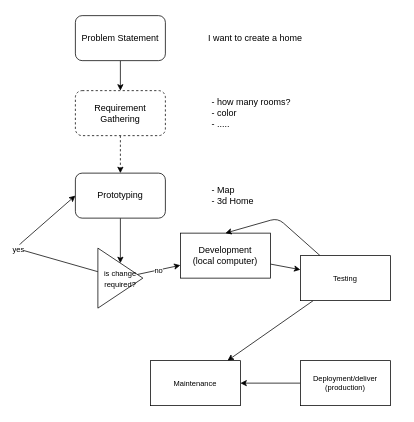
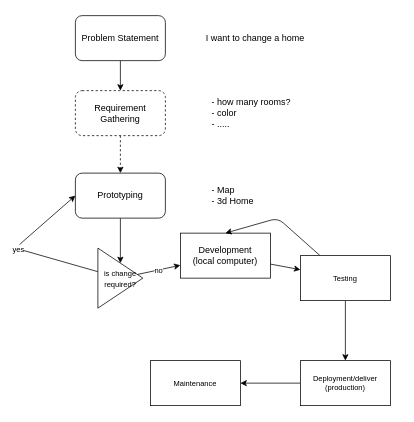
(255, 38) -> (255, 38)
(273, 329) -> (345, 327)
